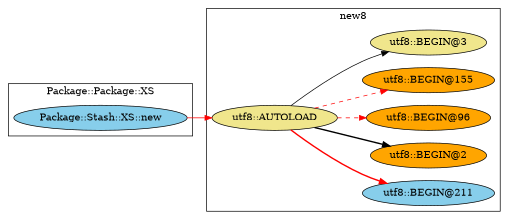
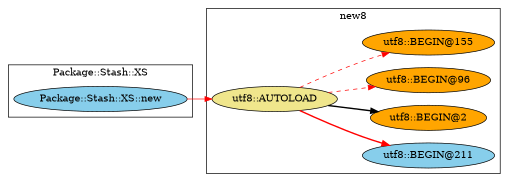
(428, 43) -> none
(100, 92) -> (100, 73)
